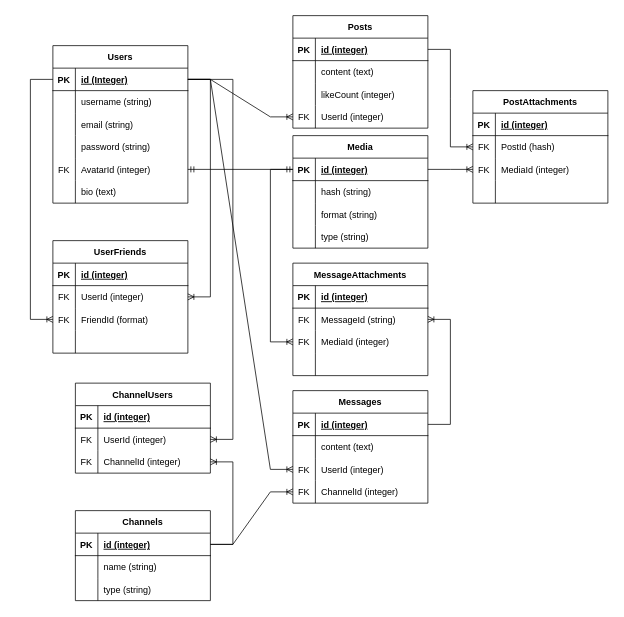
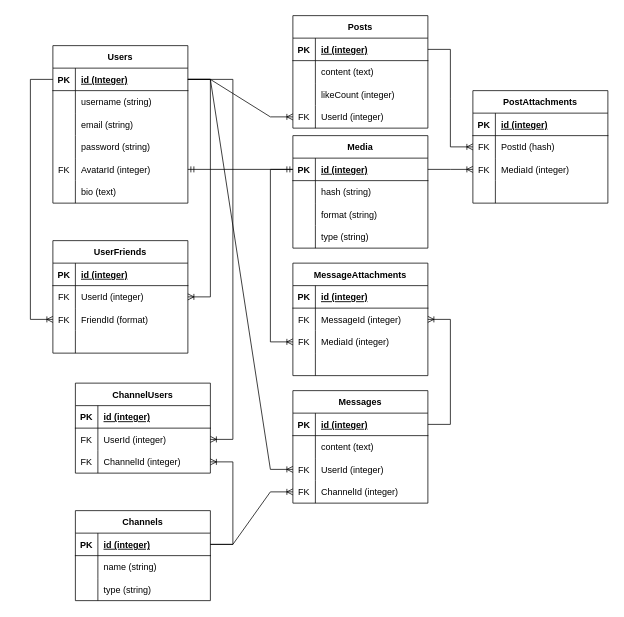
(364, 320) -> (367, 320)
